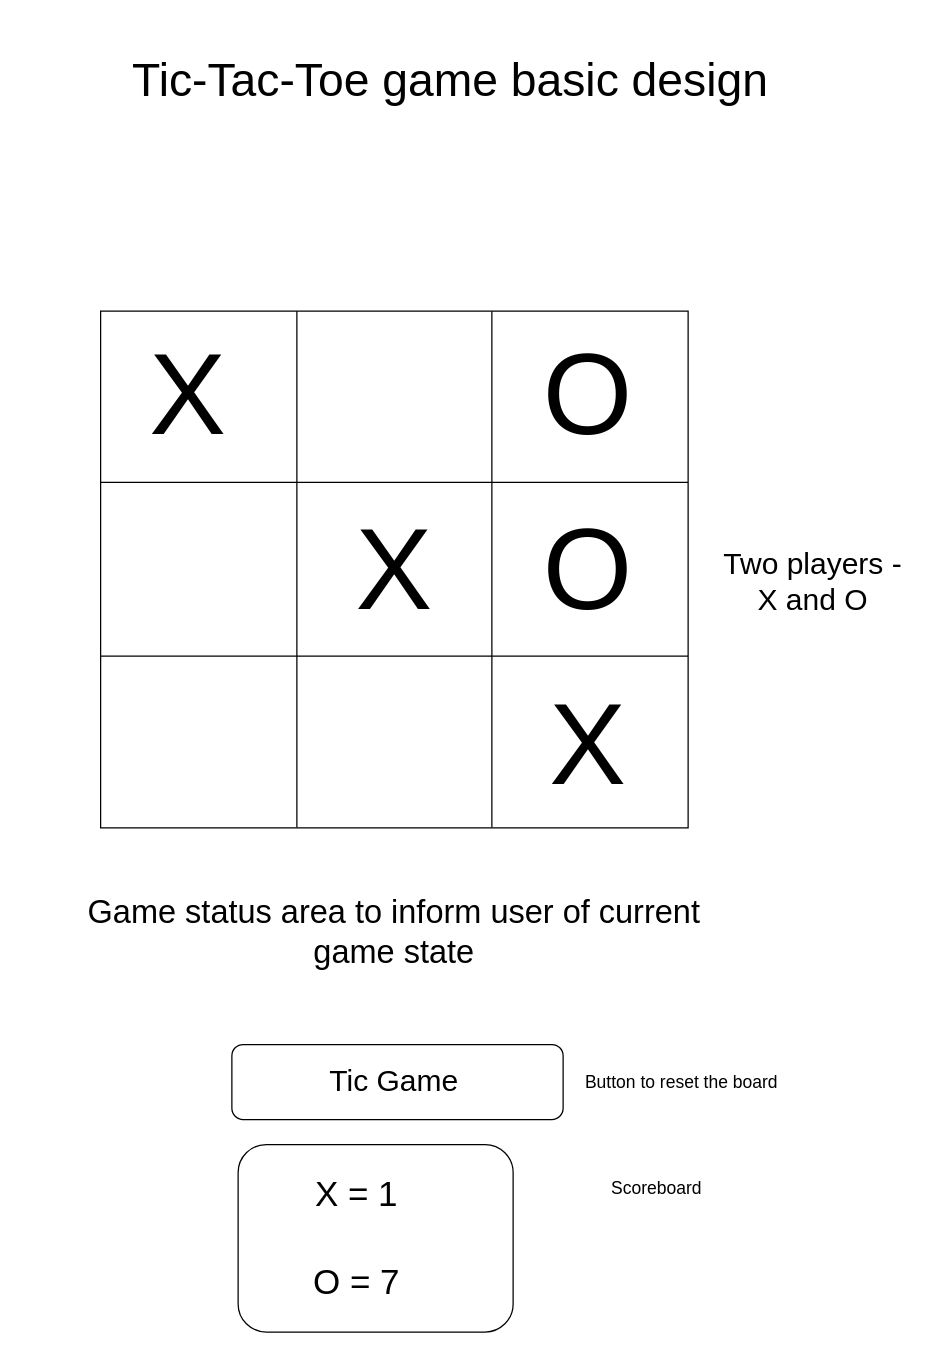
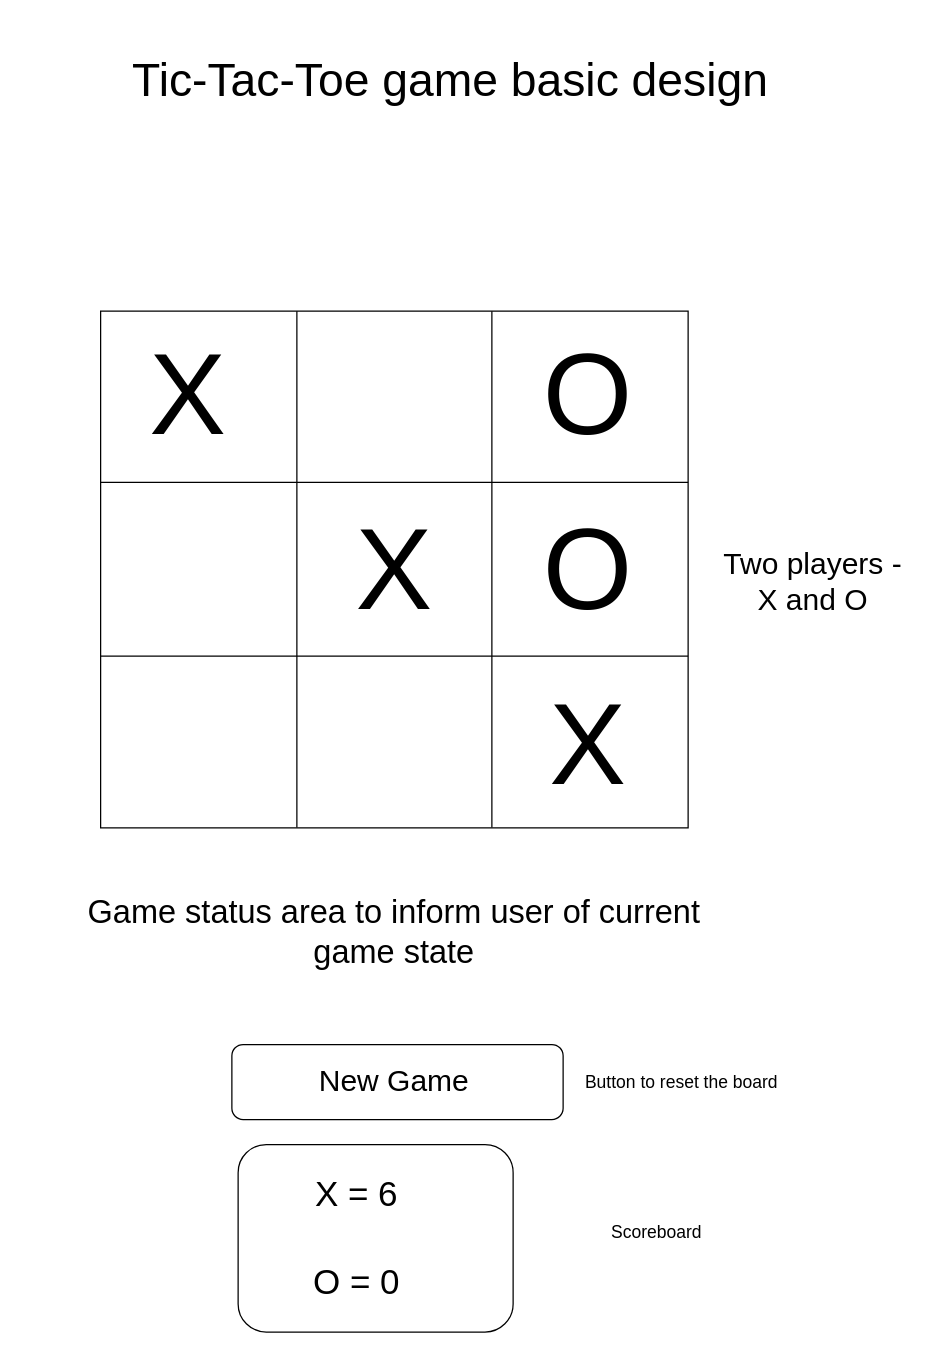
(394, 1082) -> (394, 1082)
(657, 1188) -> (657, 1232)
(357, 1194) -> (357, 1194)
(357, 1282) -> (357, 1282)
